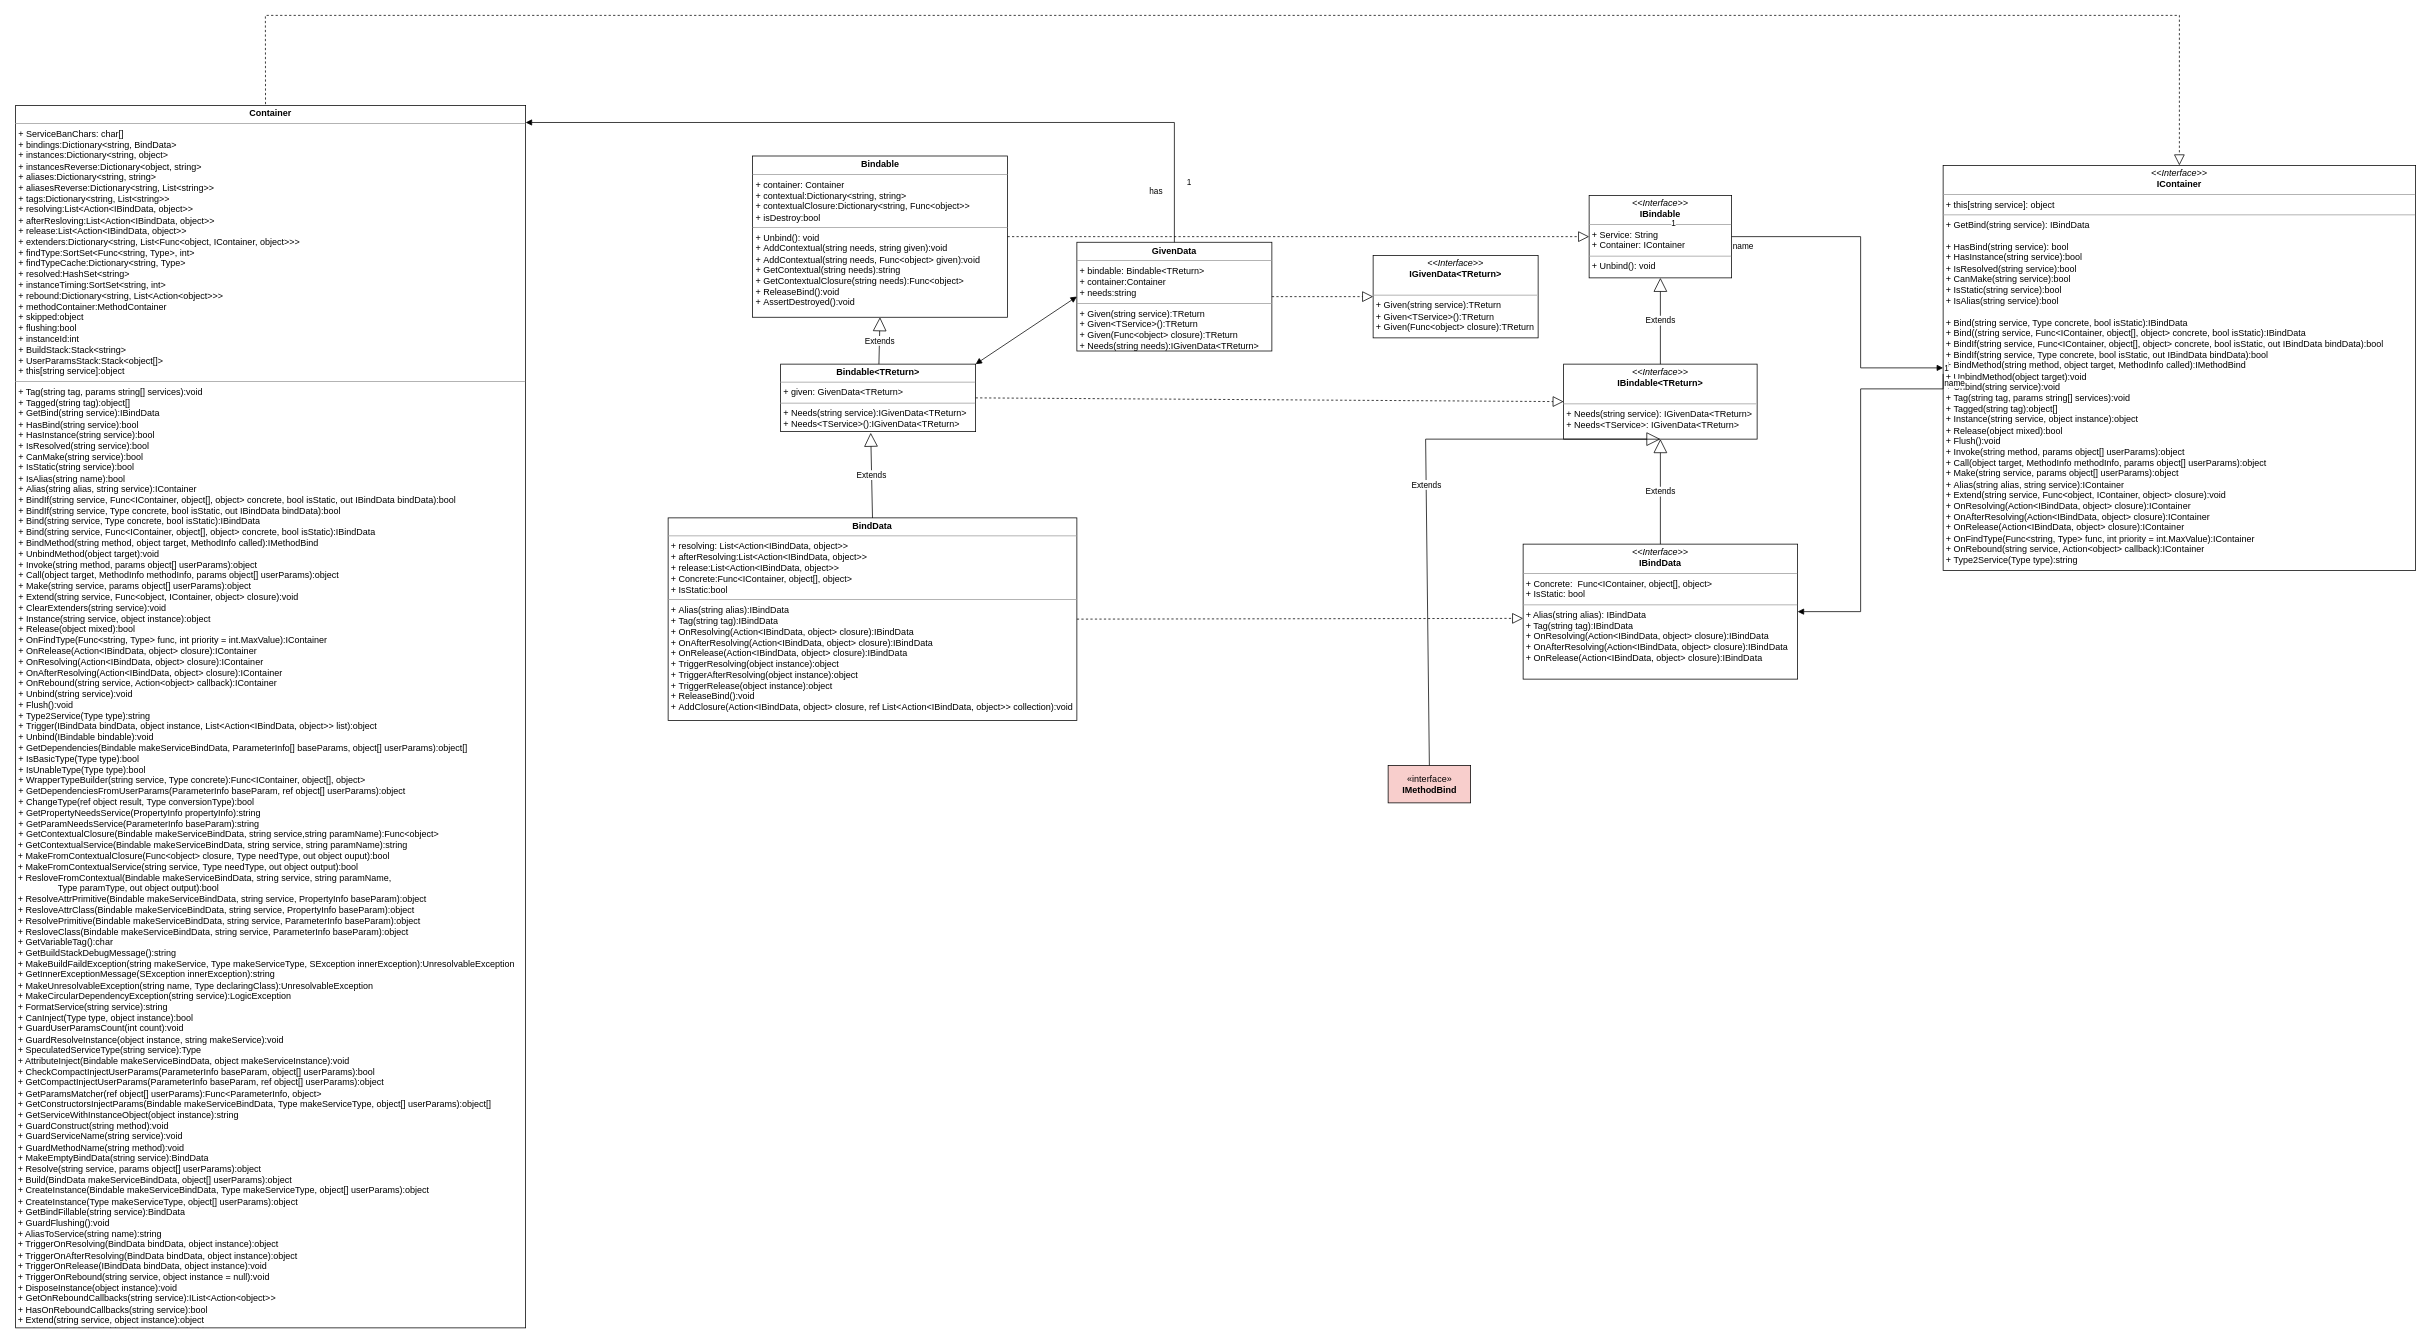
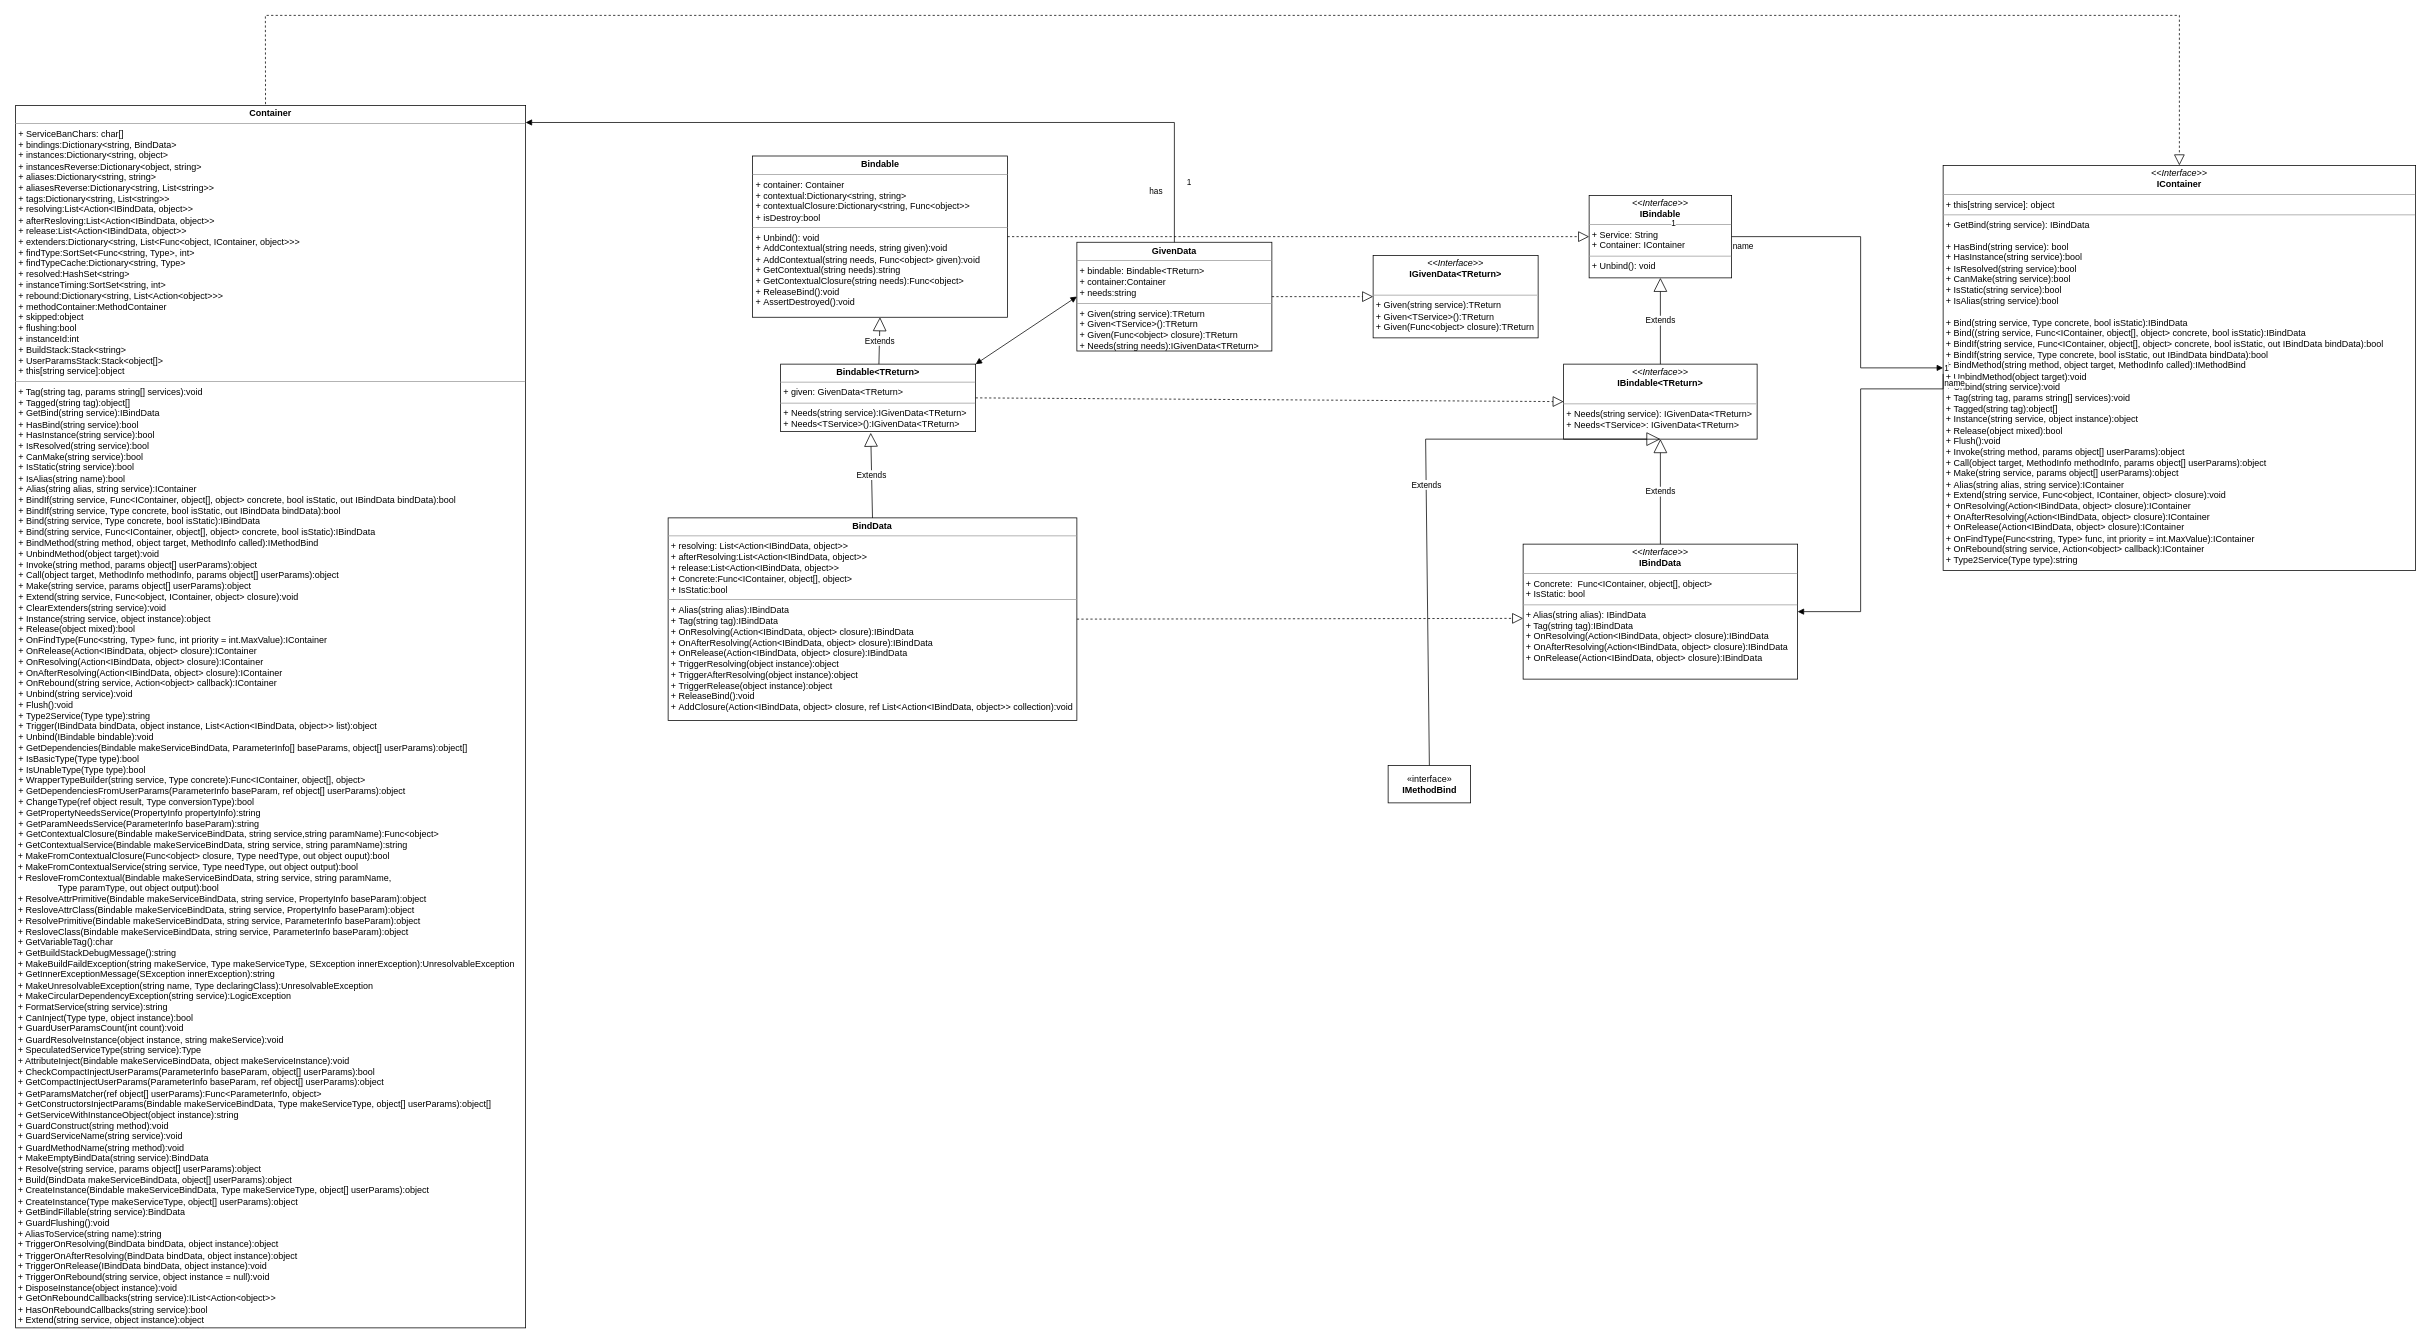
(1429, 784) -> (1429, 784)
